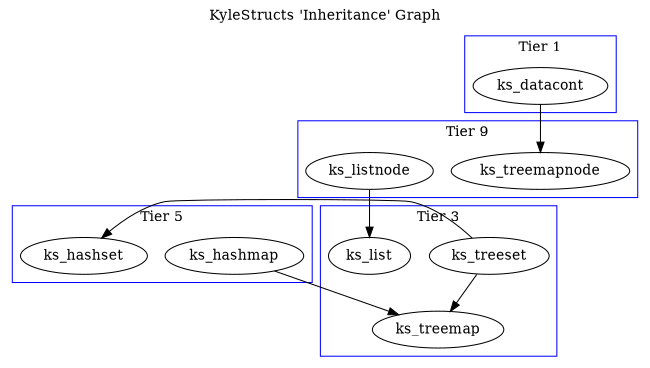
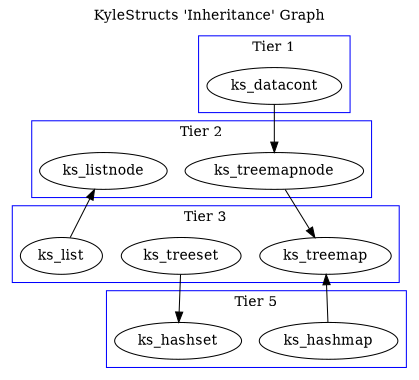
(468, 133) -> (202, 133)
(370, 212) -> (80, 218)
(467, 289) -> (299, 212)
